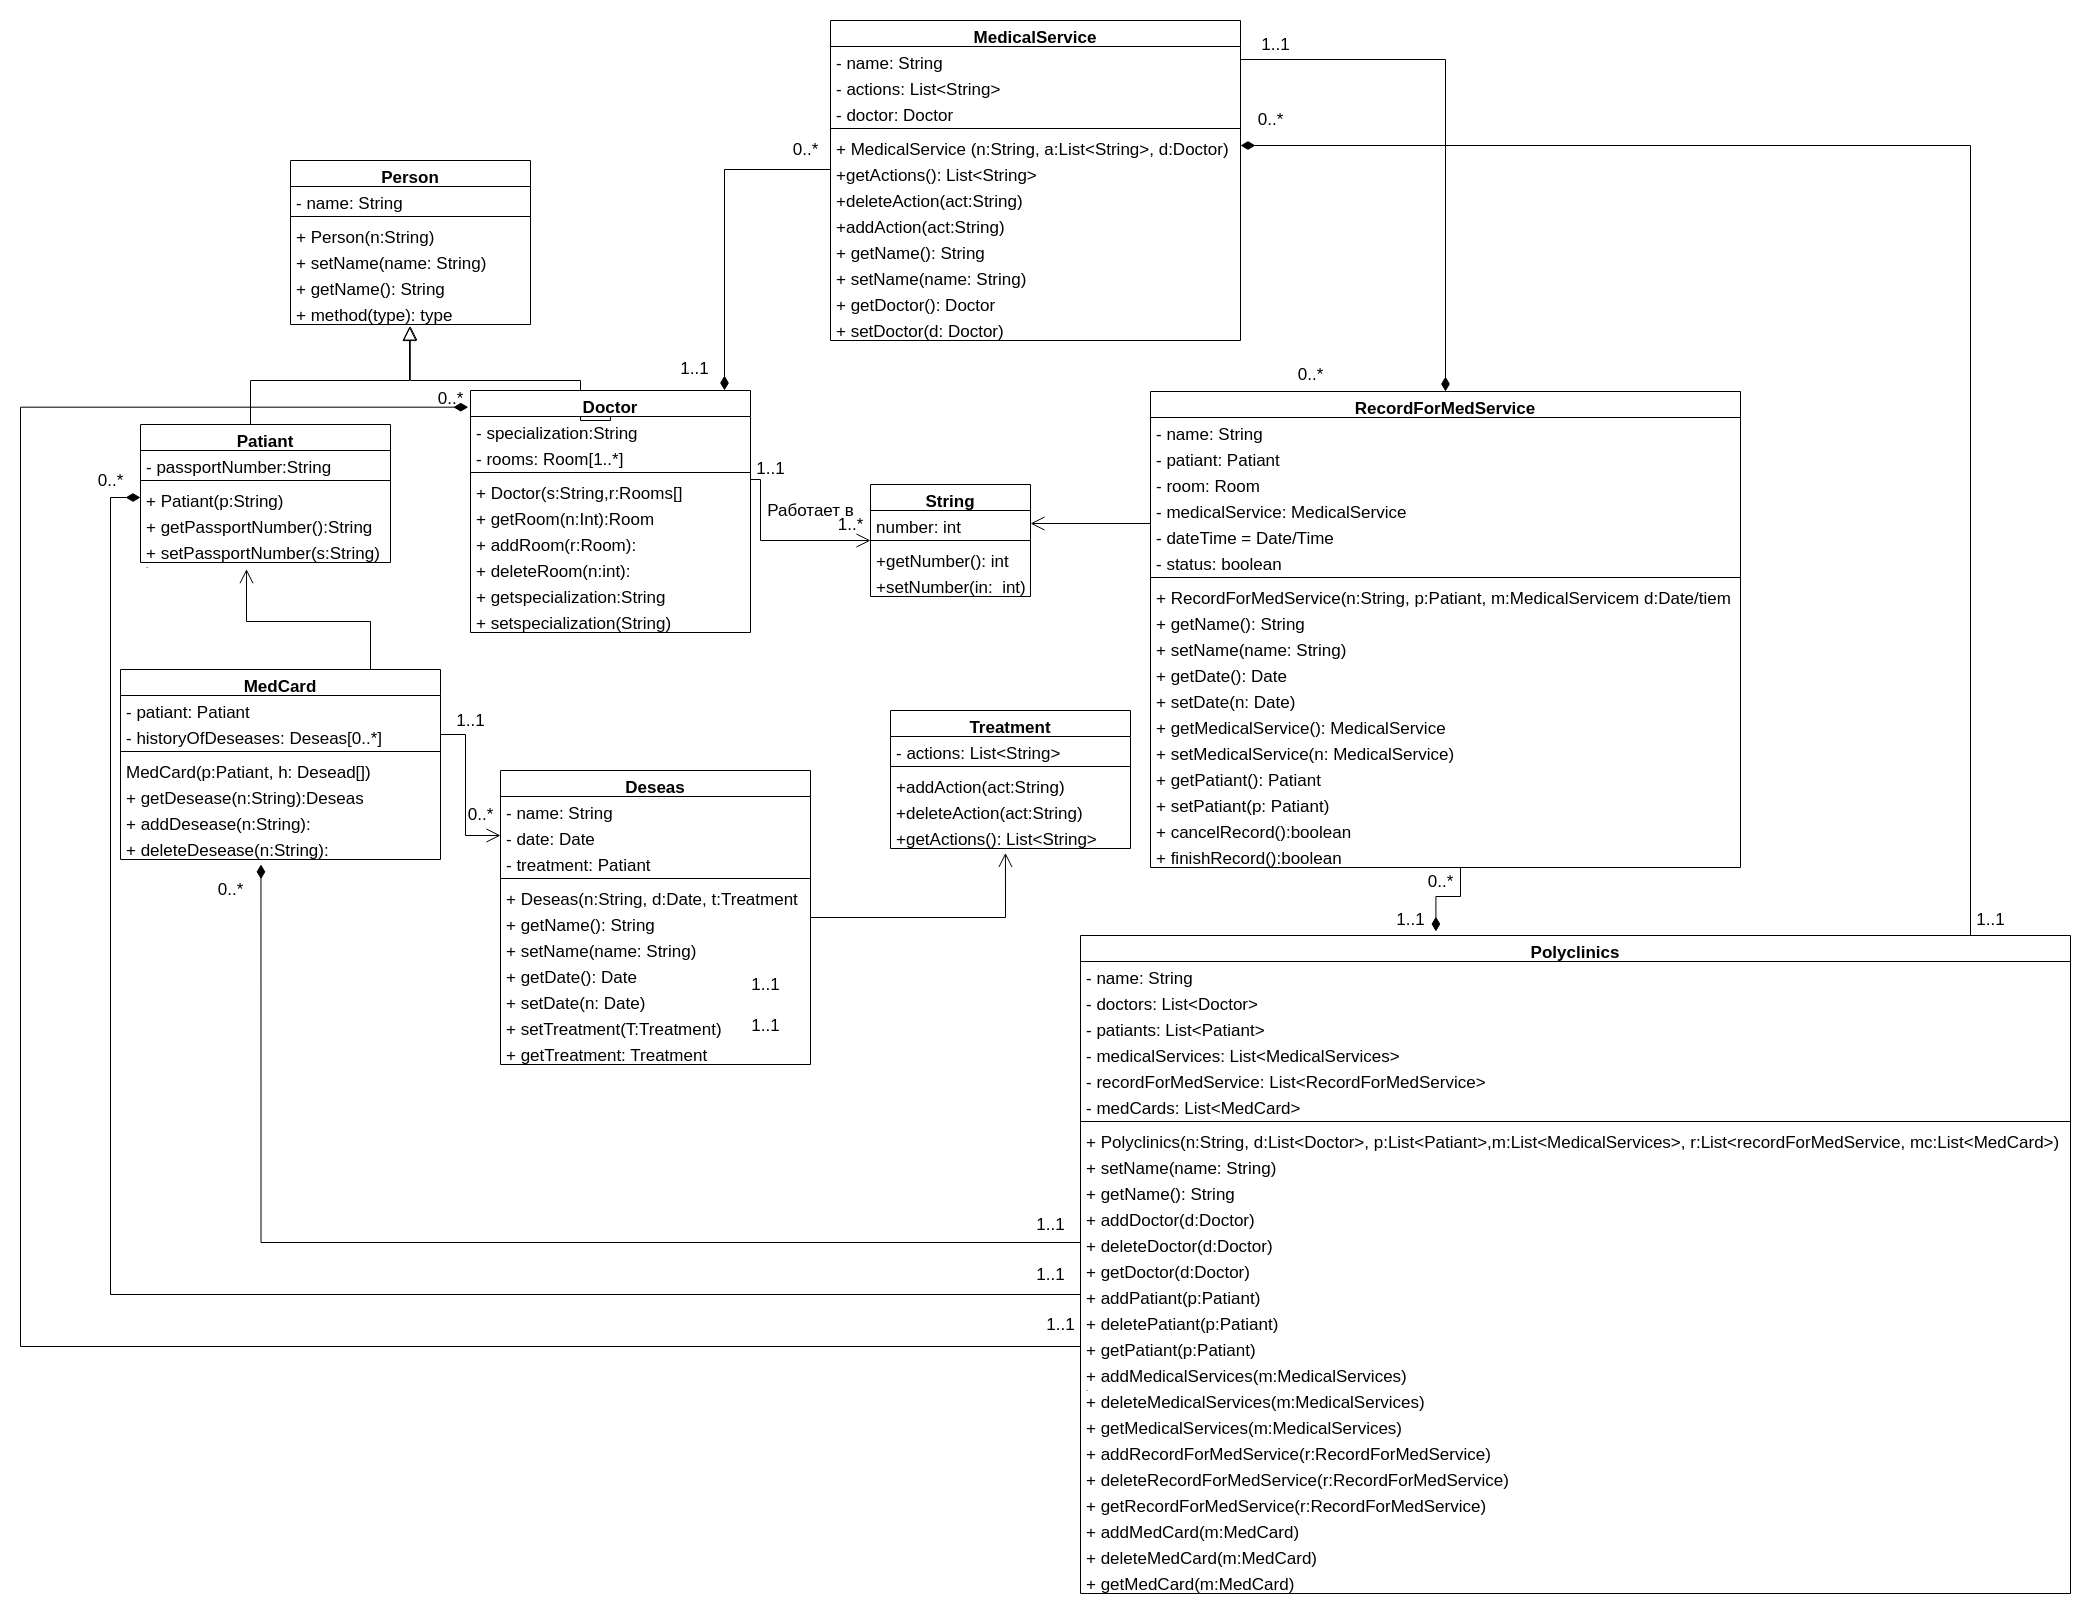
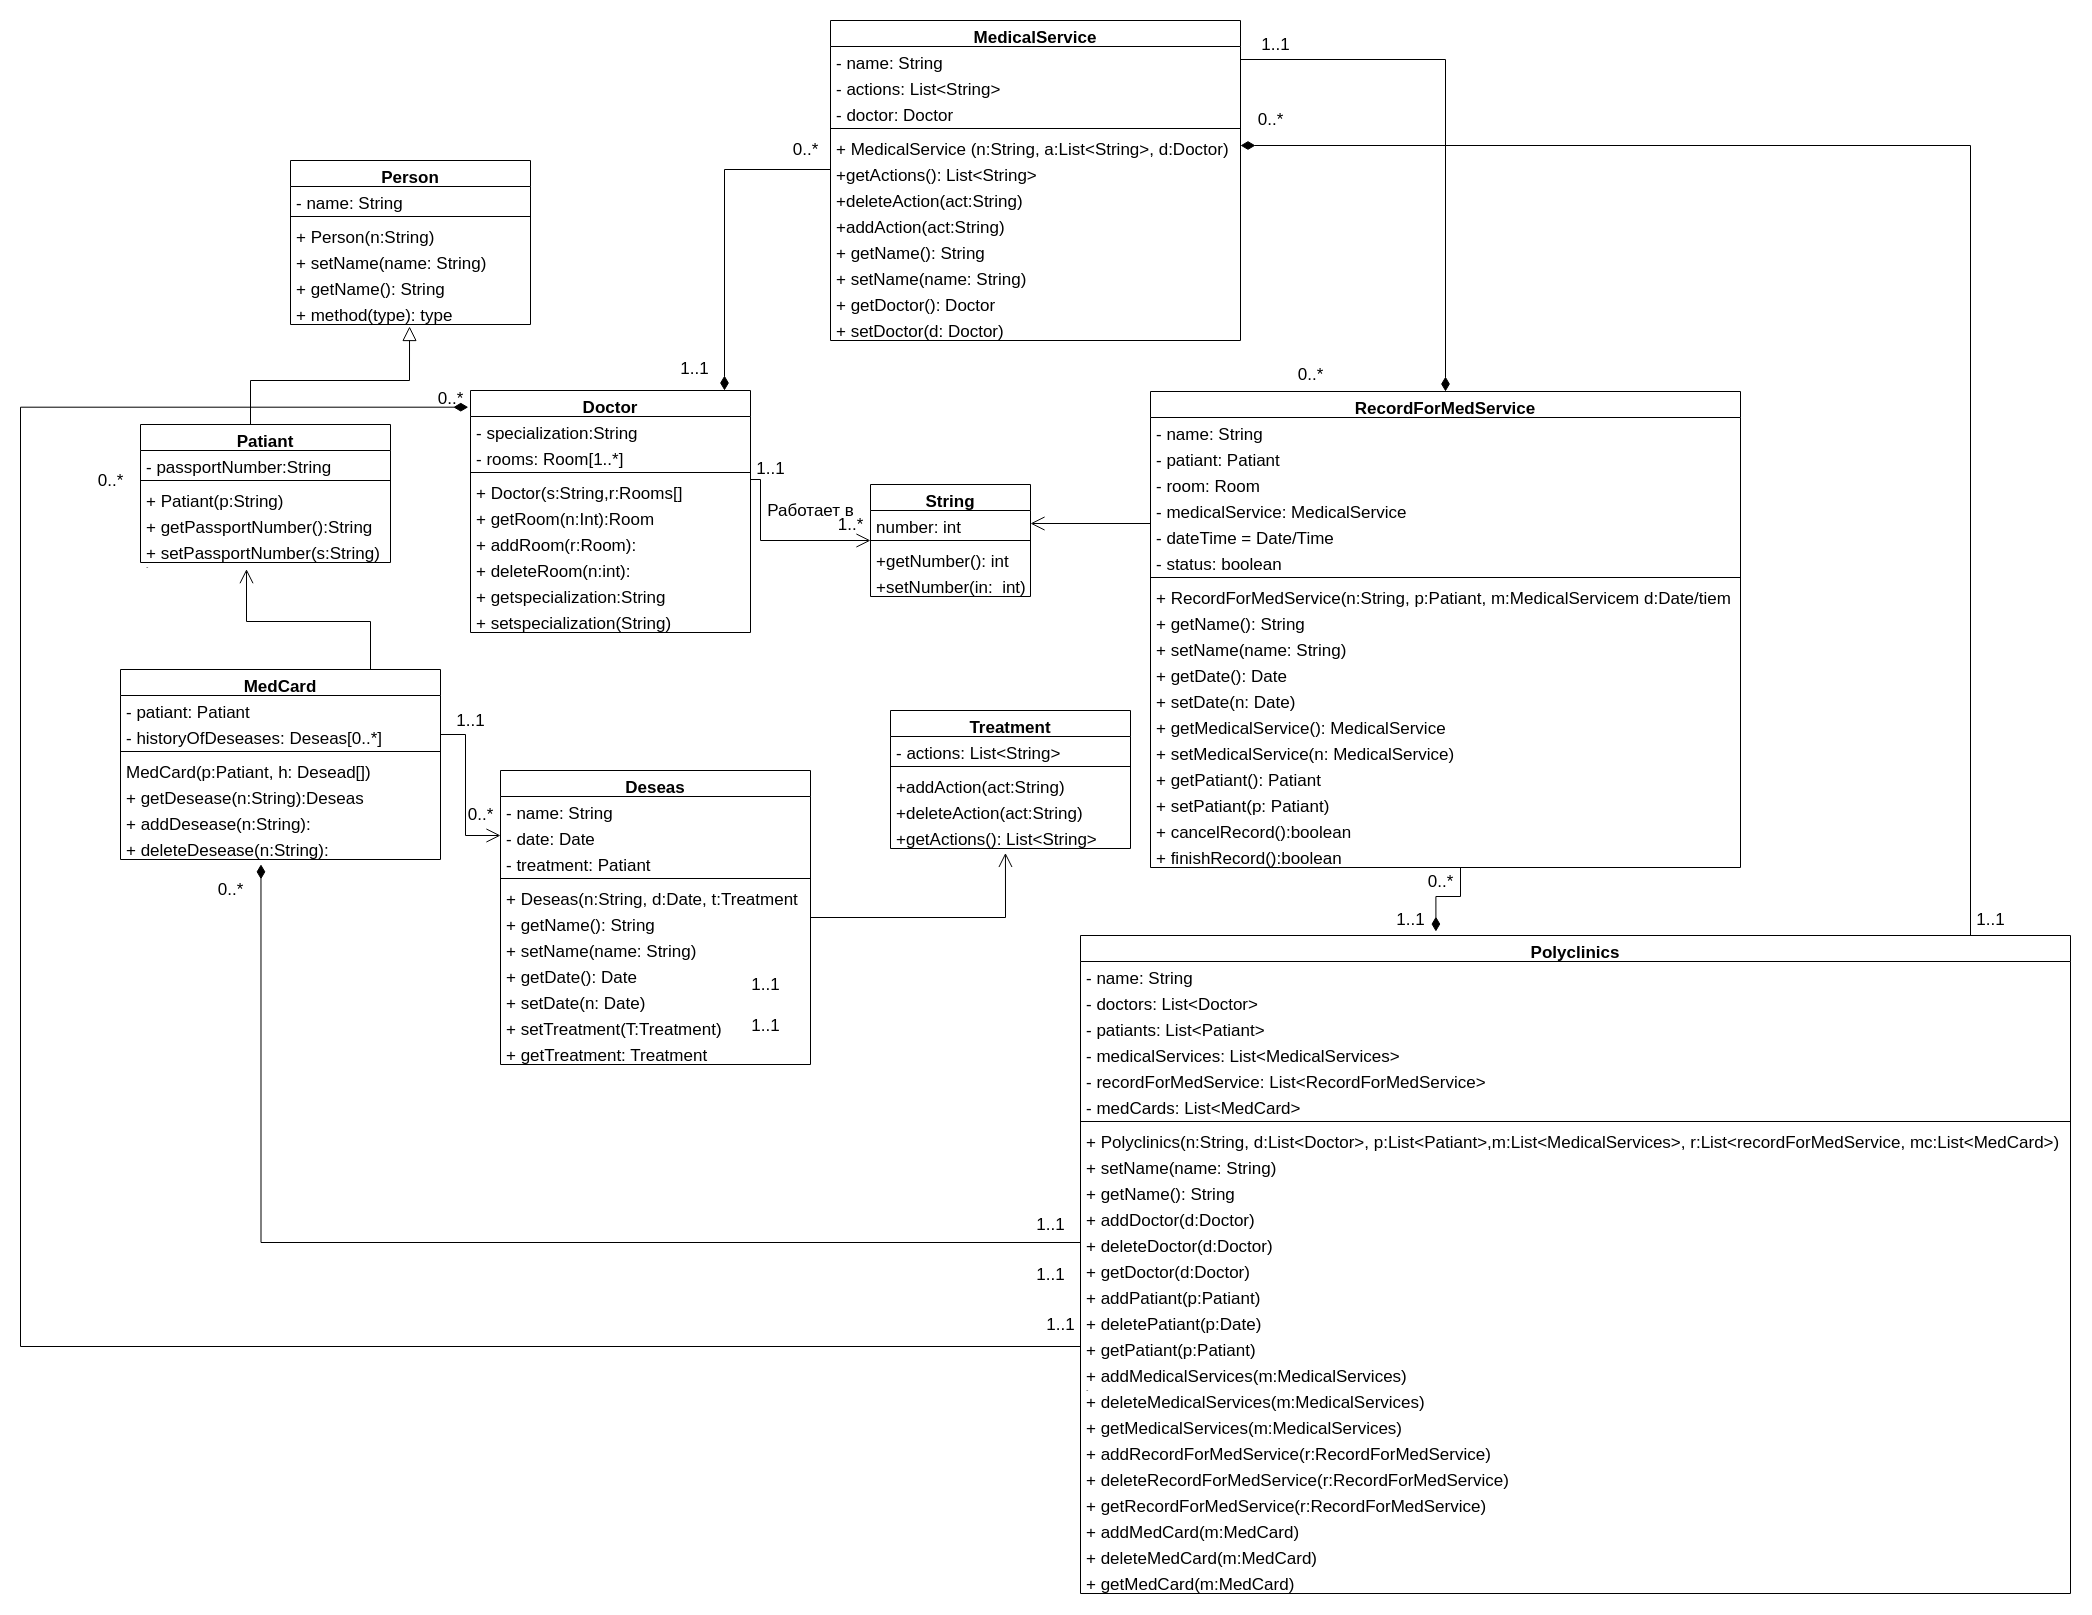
(501, 381) -> none
(189, 1295) -> none
(1199, 1324) -> (1187, 1324)
